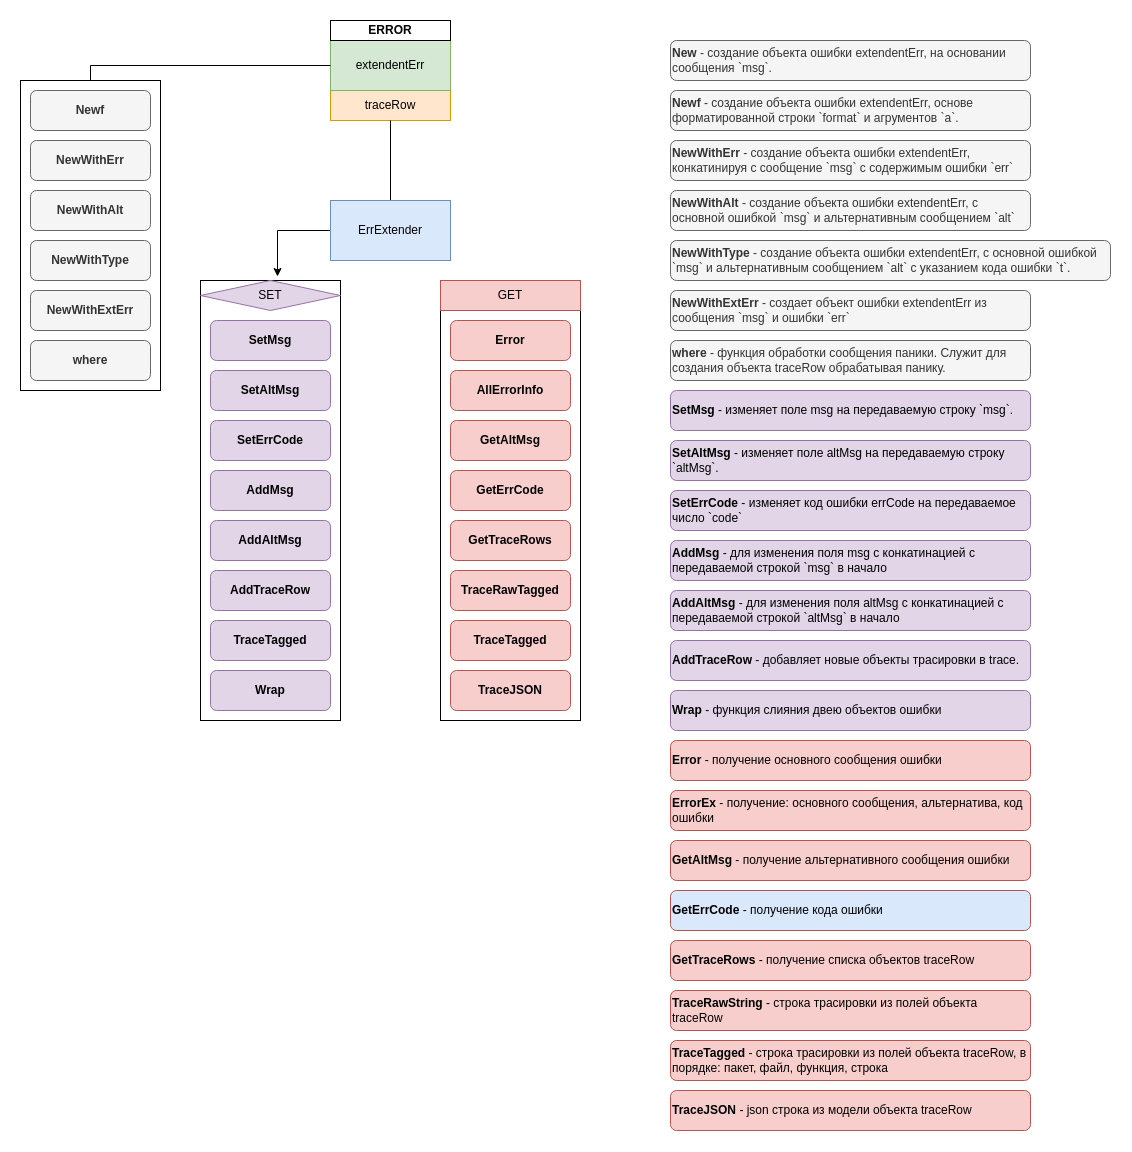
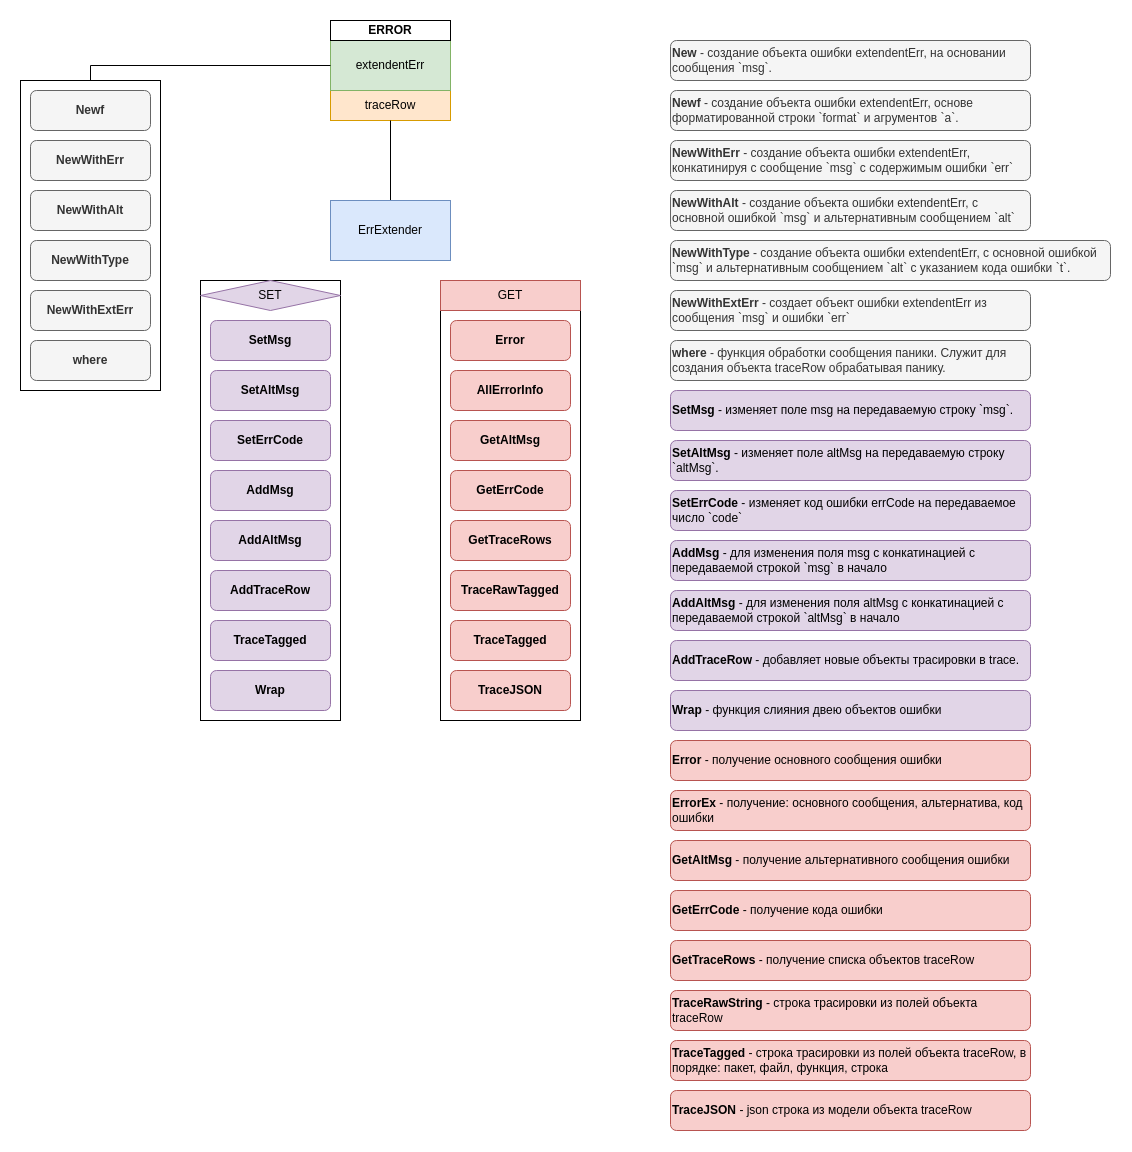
(285, 231) -> none
(851, 911) -> (851, 911)
